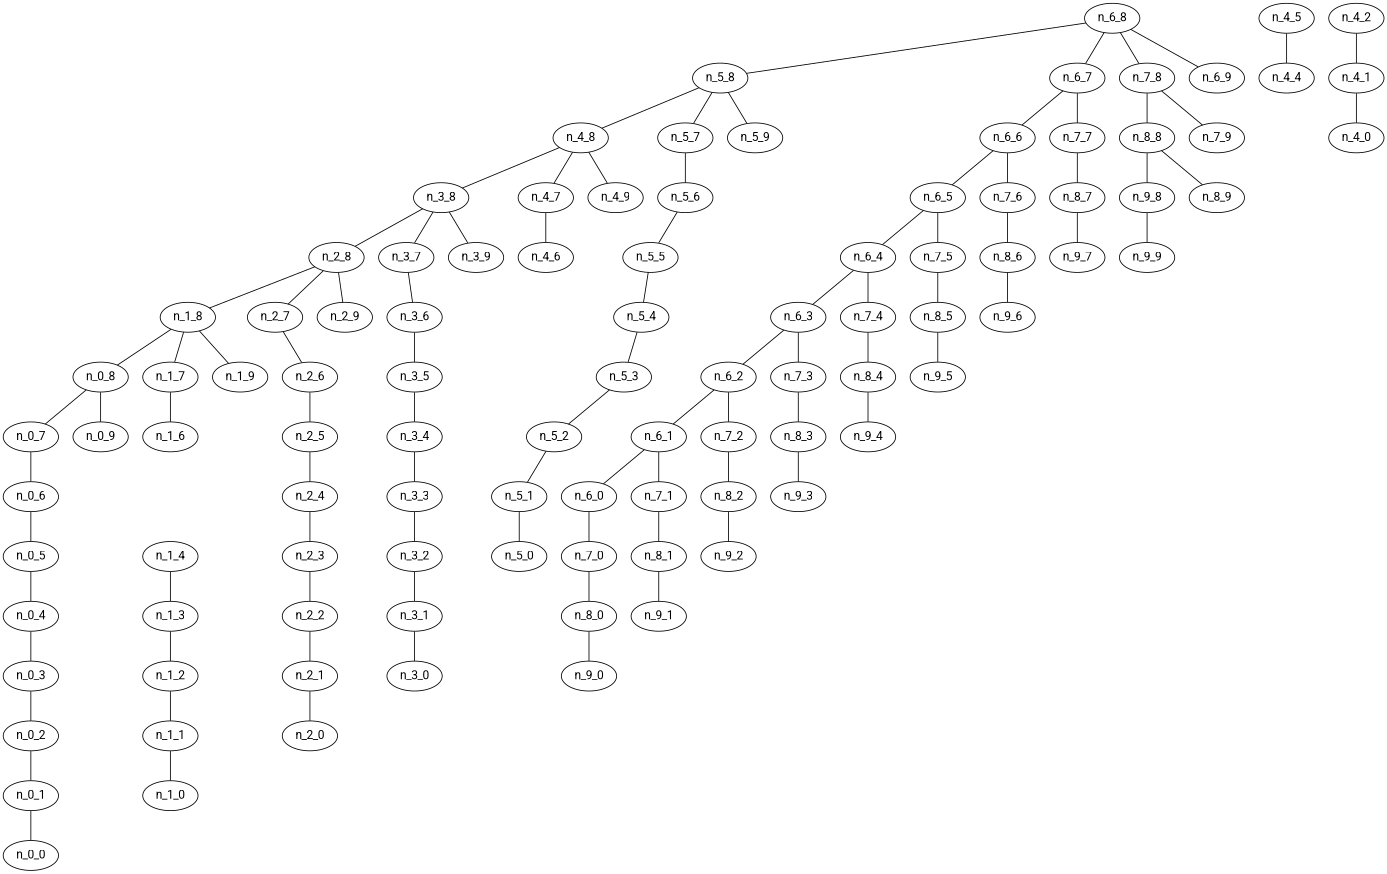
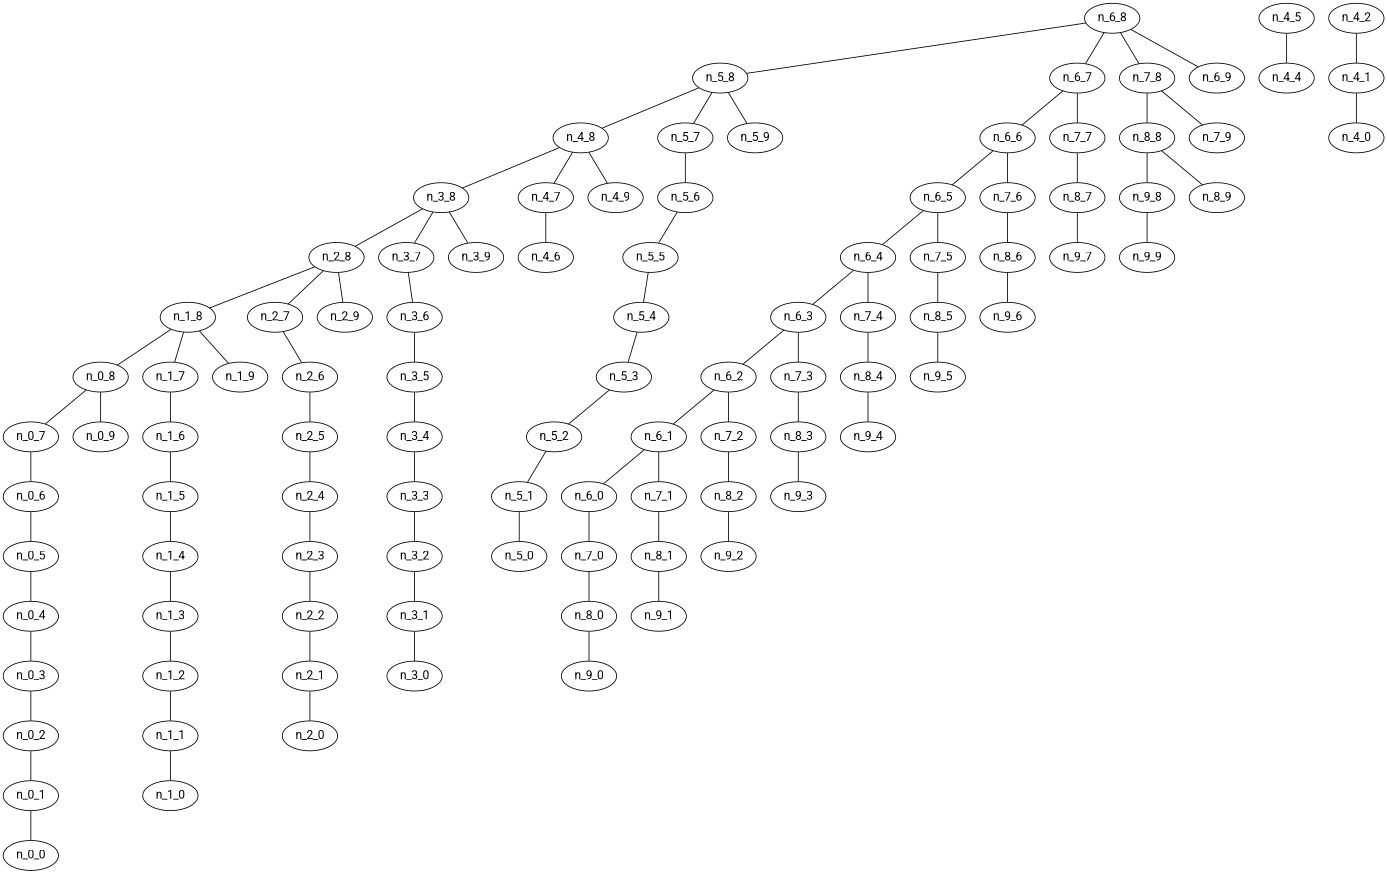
none -> (170, 497)
